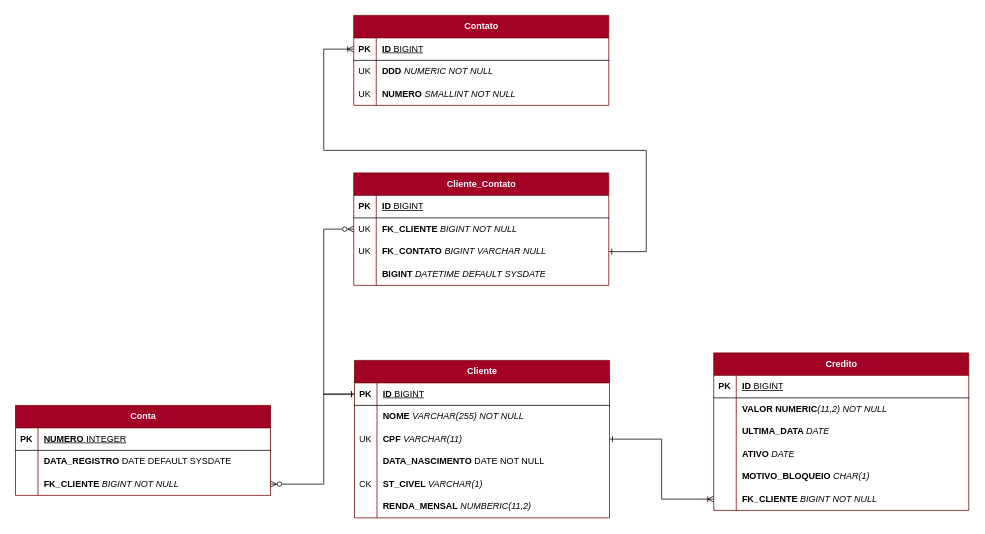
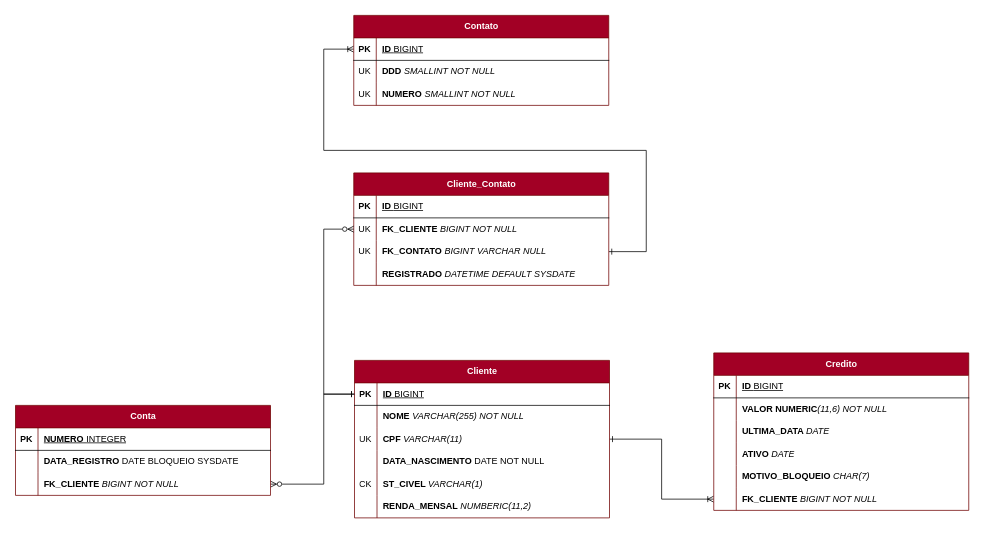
(430, 72) -> (433, 72)
(457, 274) -> (467, 274)
(808, 409) -> (808, 409)
(126, 462) -> (129, 462)
(800, 477) -> (800, 477)
